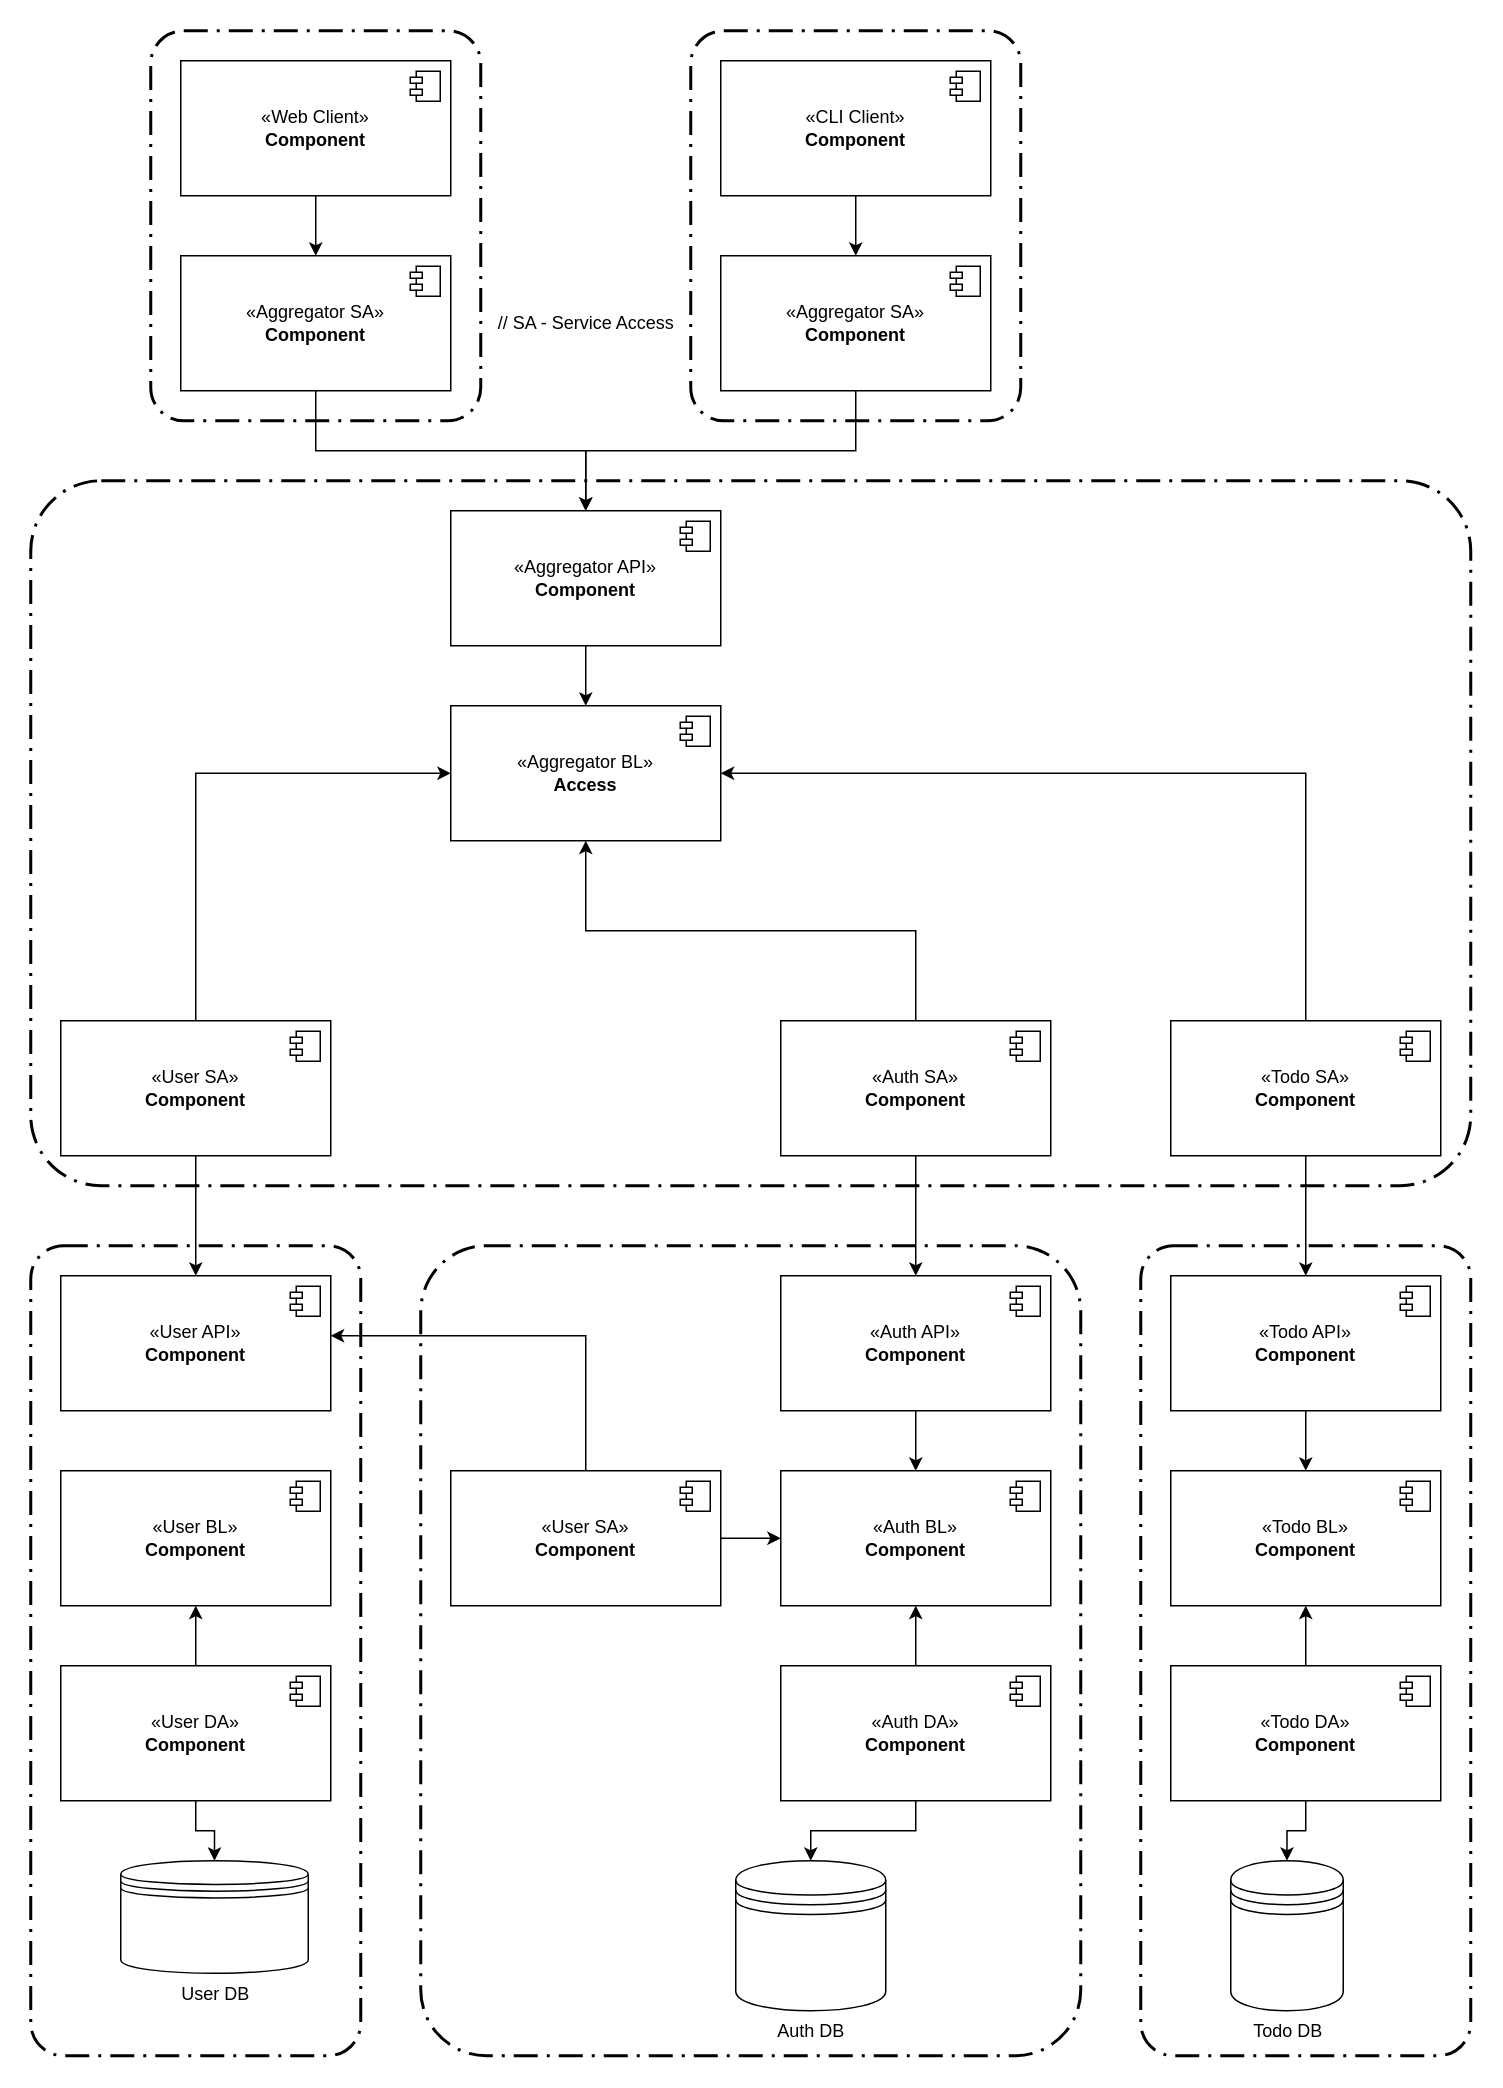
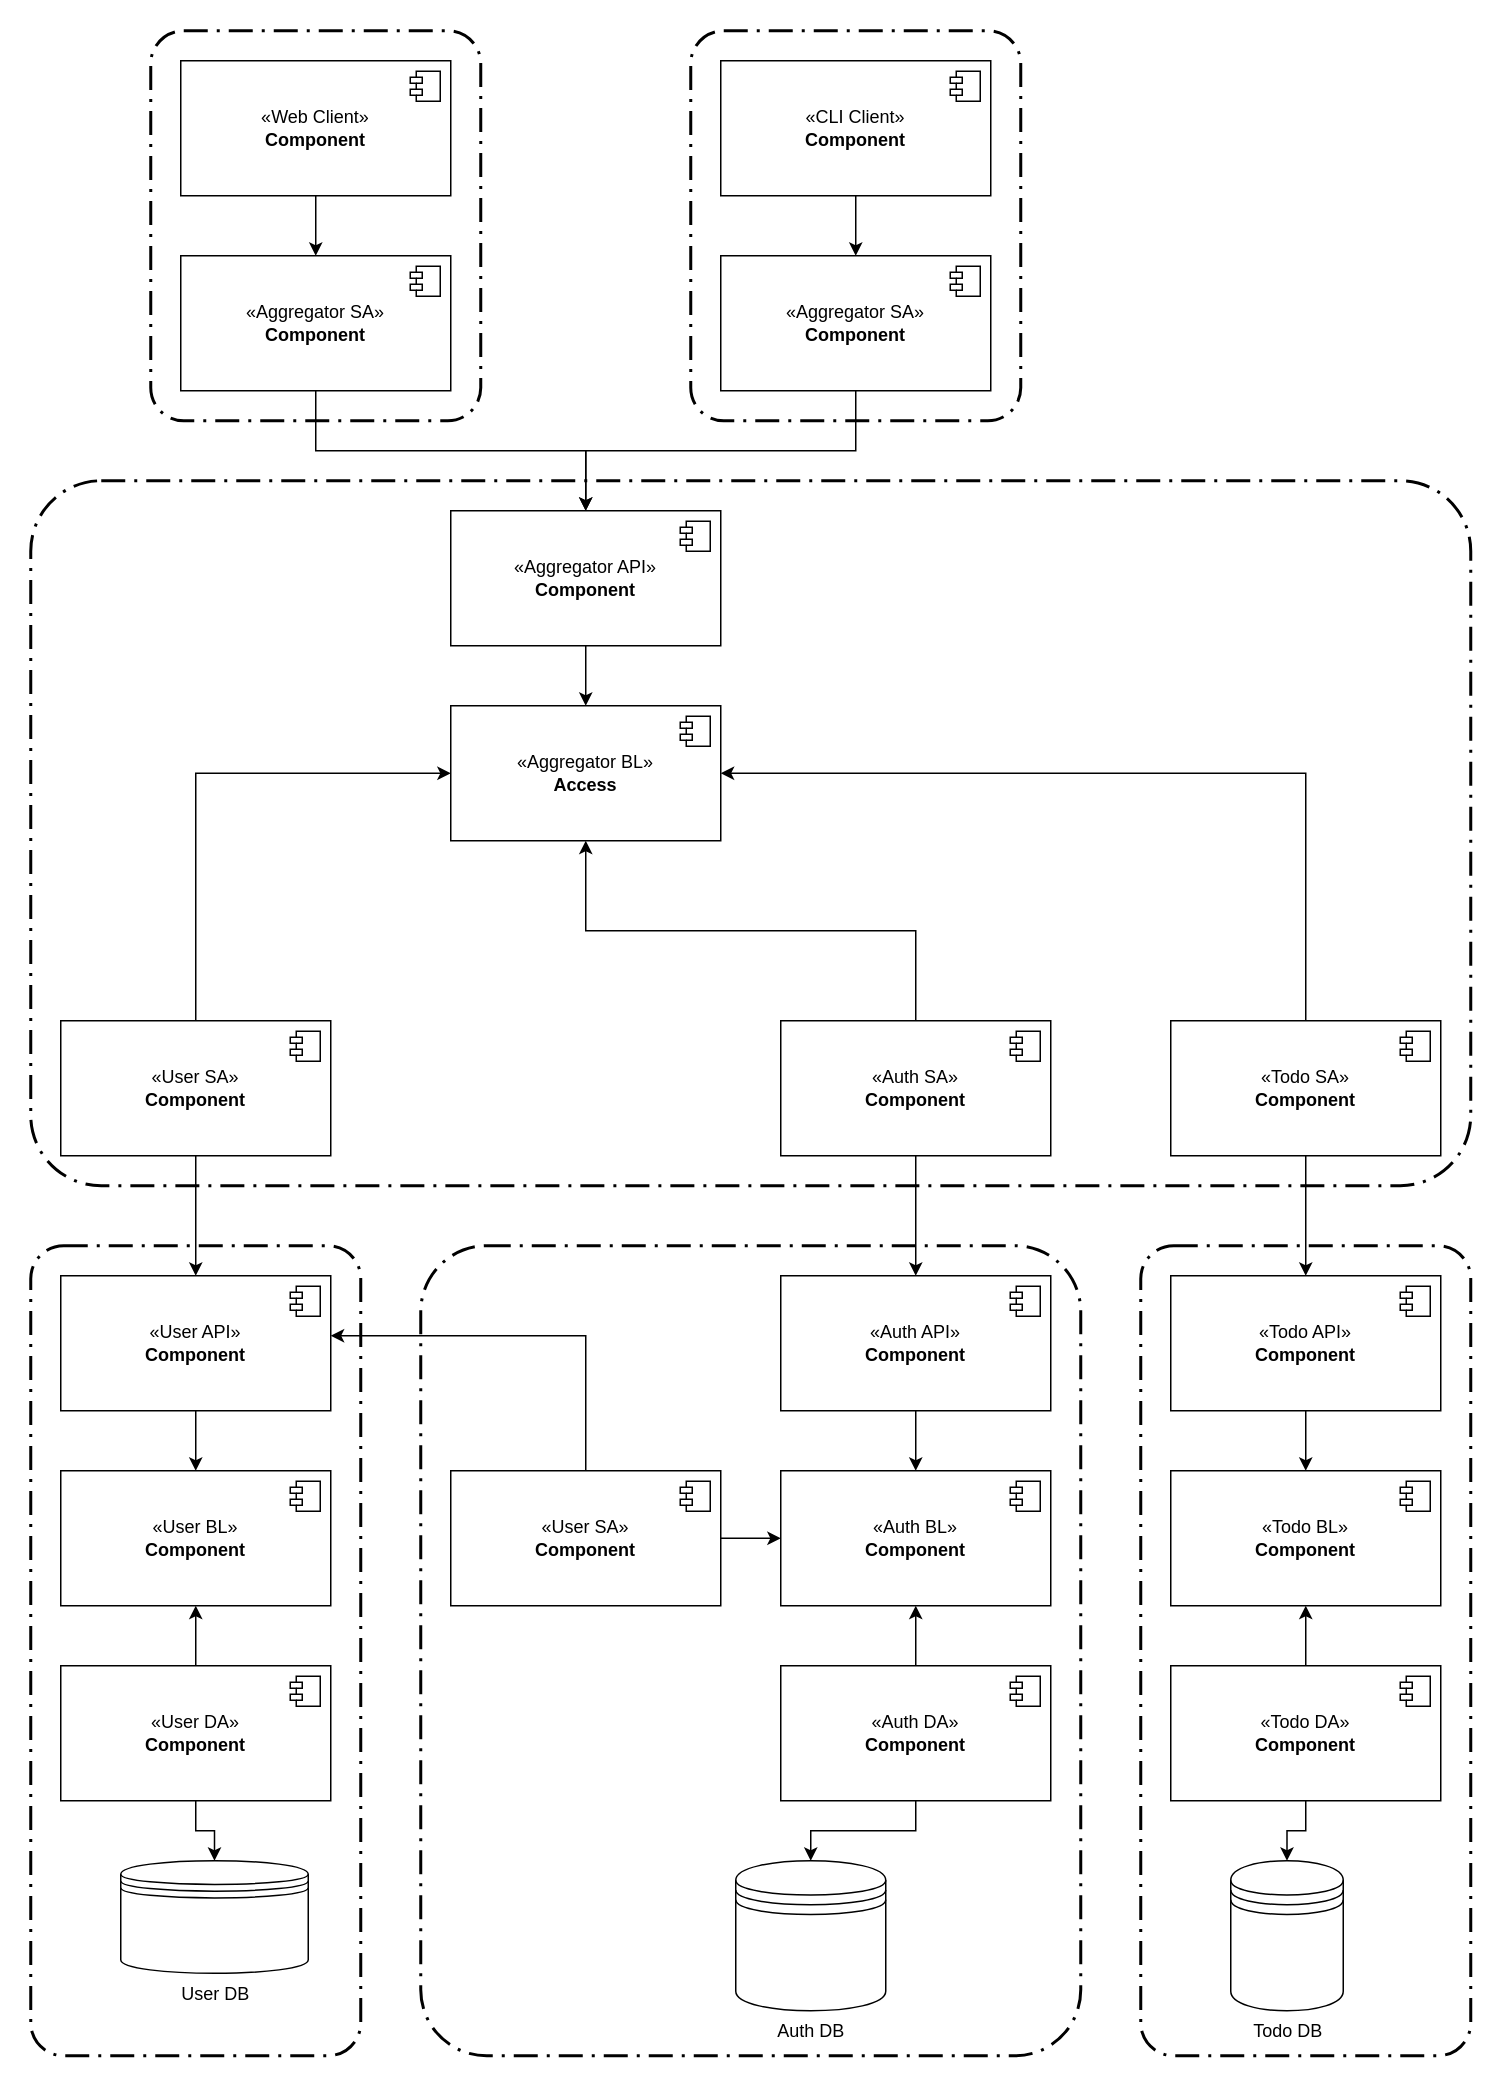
(586, 323) -> none
none -> (196, 1436)
